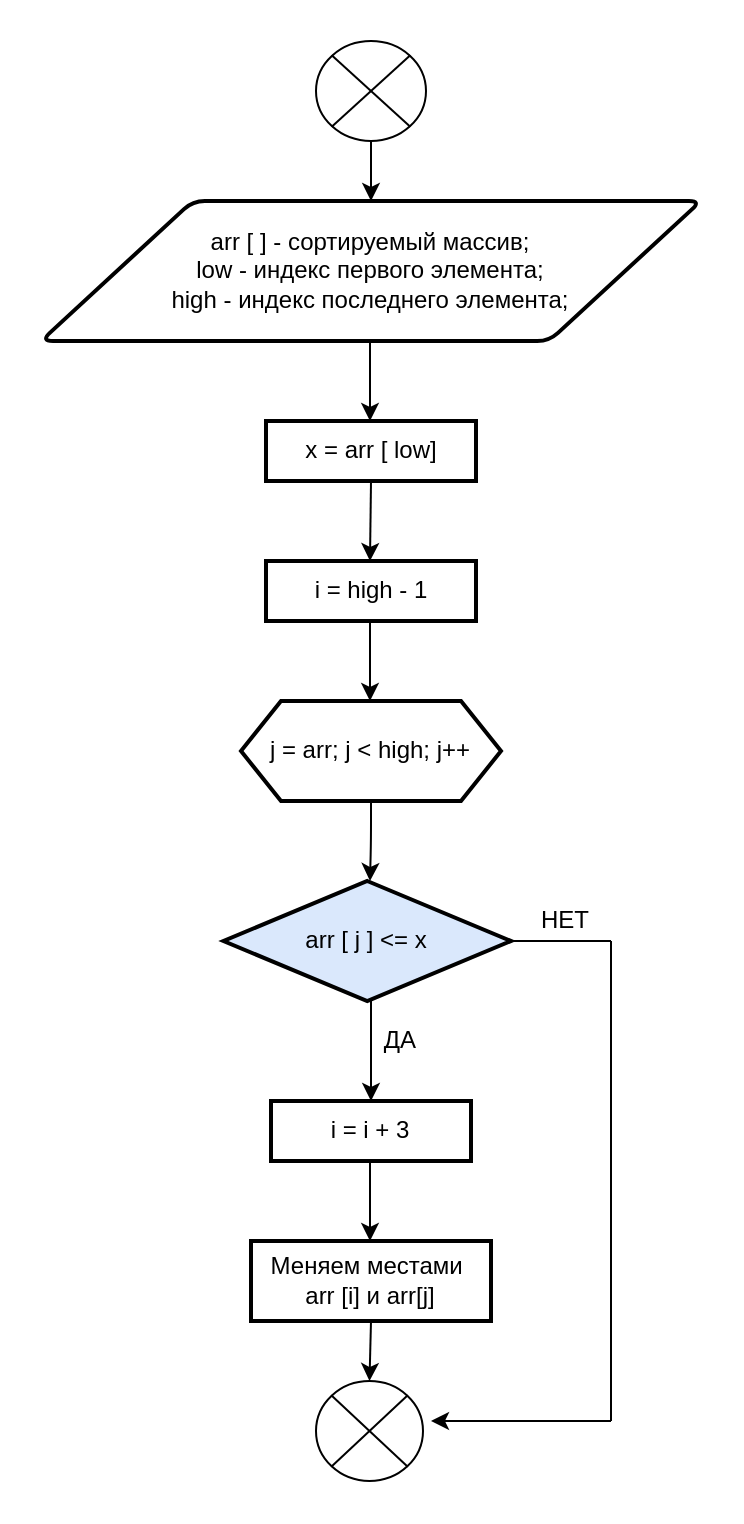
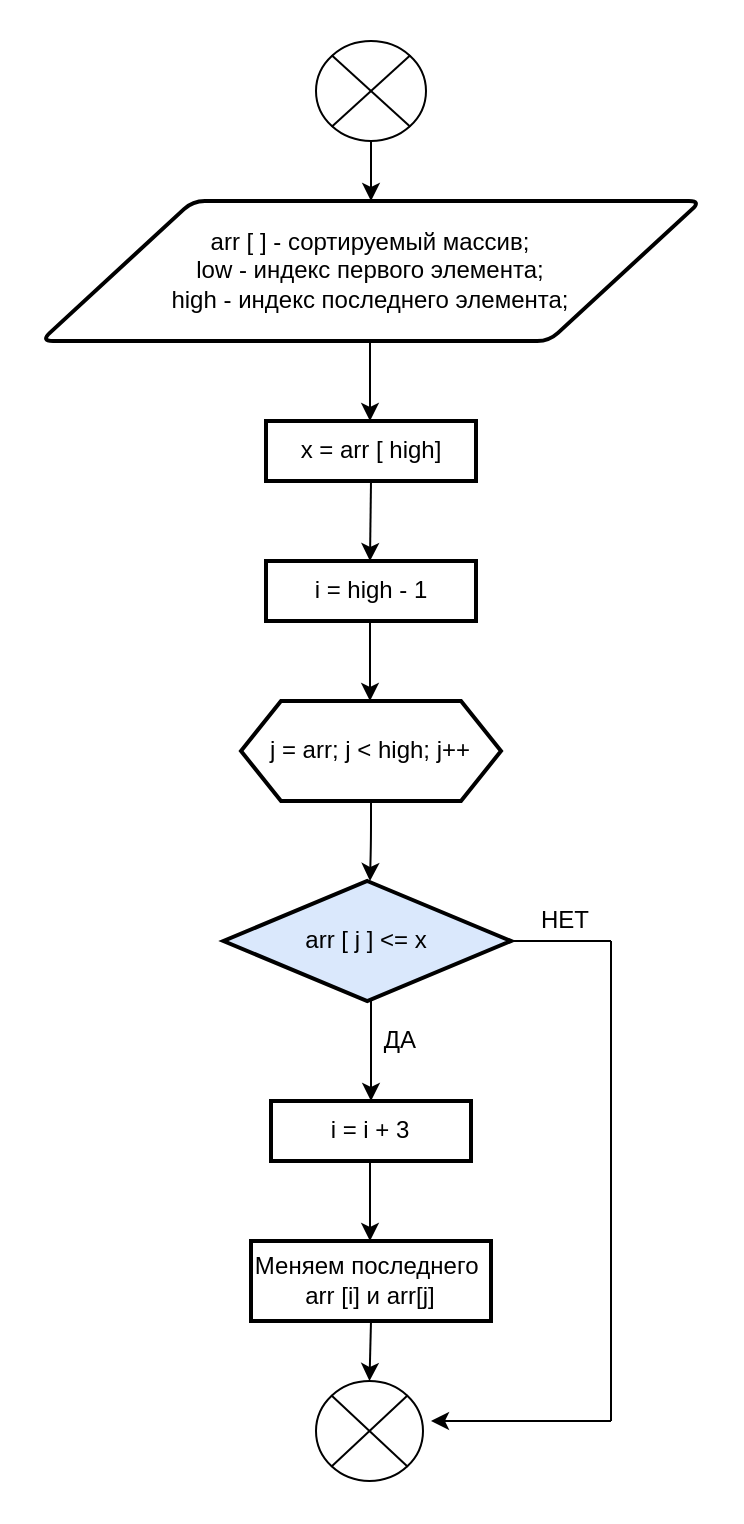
(372, 451) -> (372, 451)
(371, 1281) -> (371, 1281)
